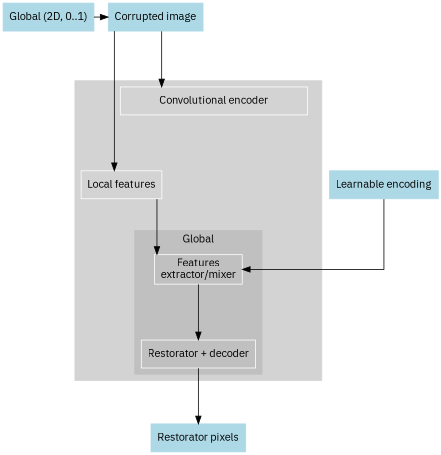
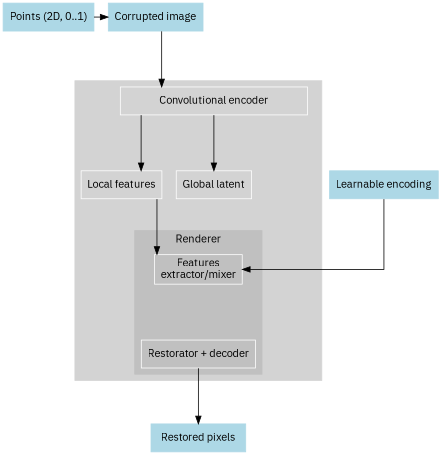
(49, 17) -> (49, 17)
(114, 97) -> (141, 139)
none -> (214, 185)
(198, 240) -> (198, 240)
(198, 308) -> none
(198, 438) -> (198, 438)
